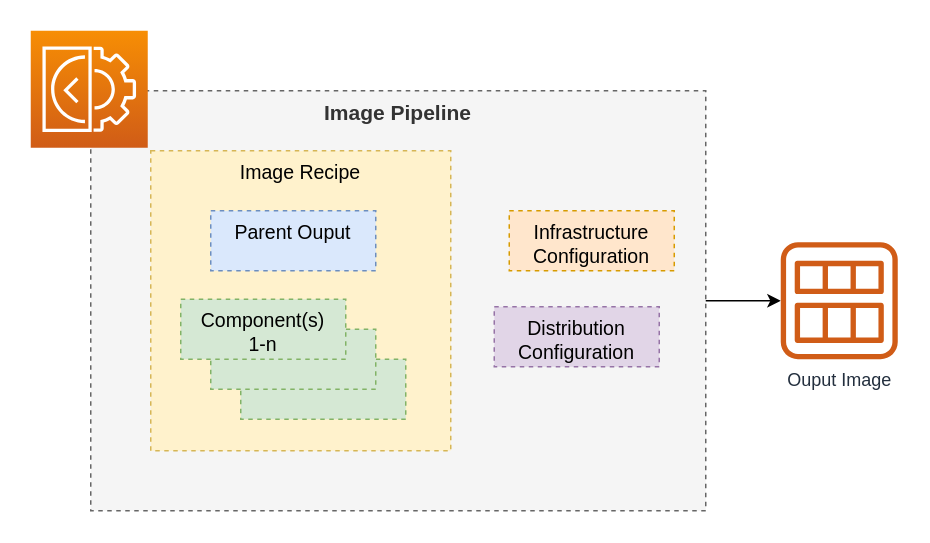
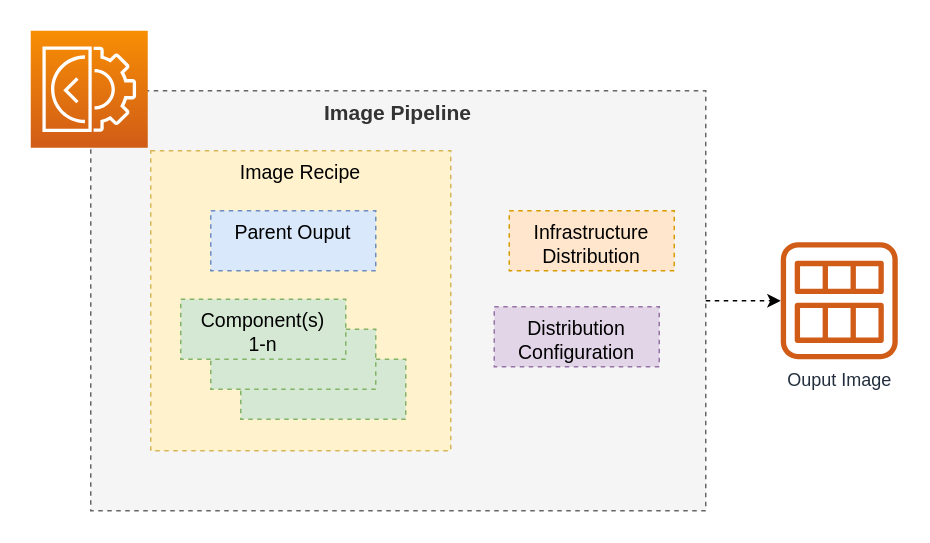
(591, 232) -> (591, 232)
(739, 301) -> (739, 301)
